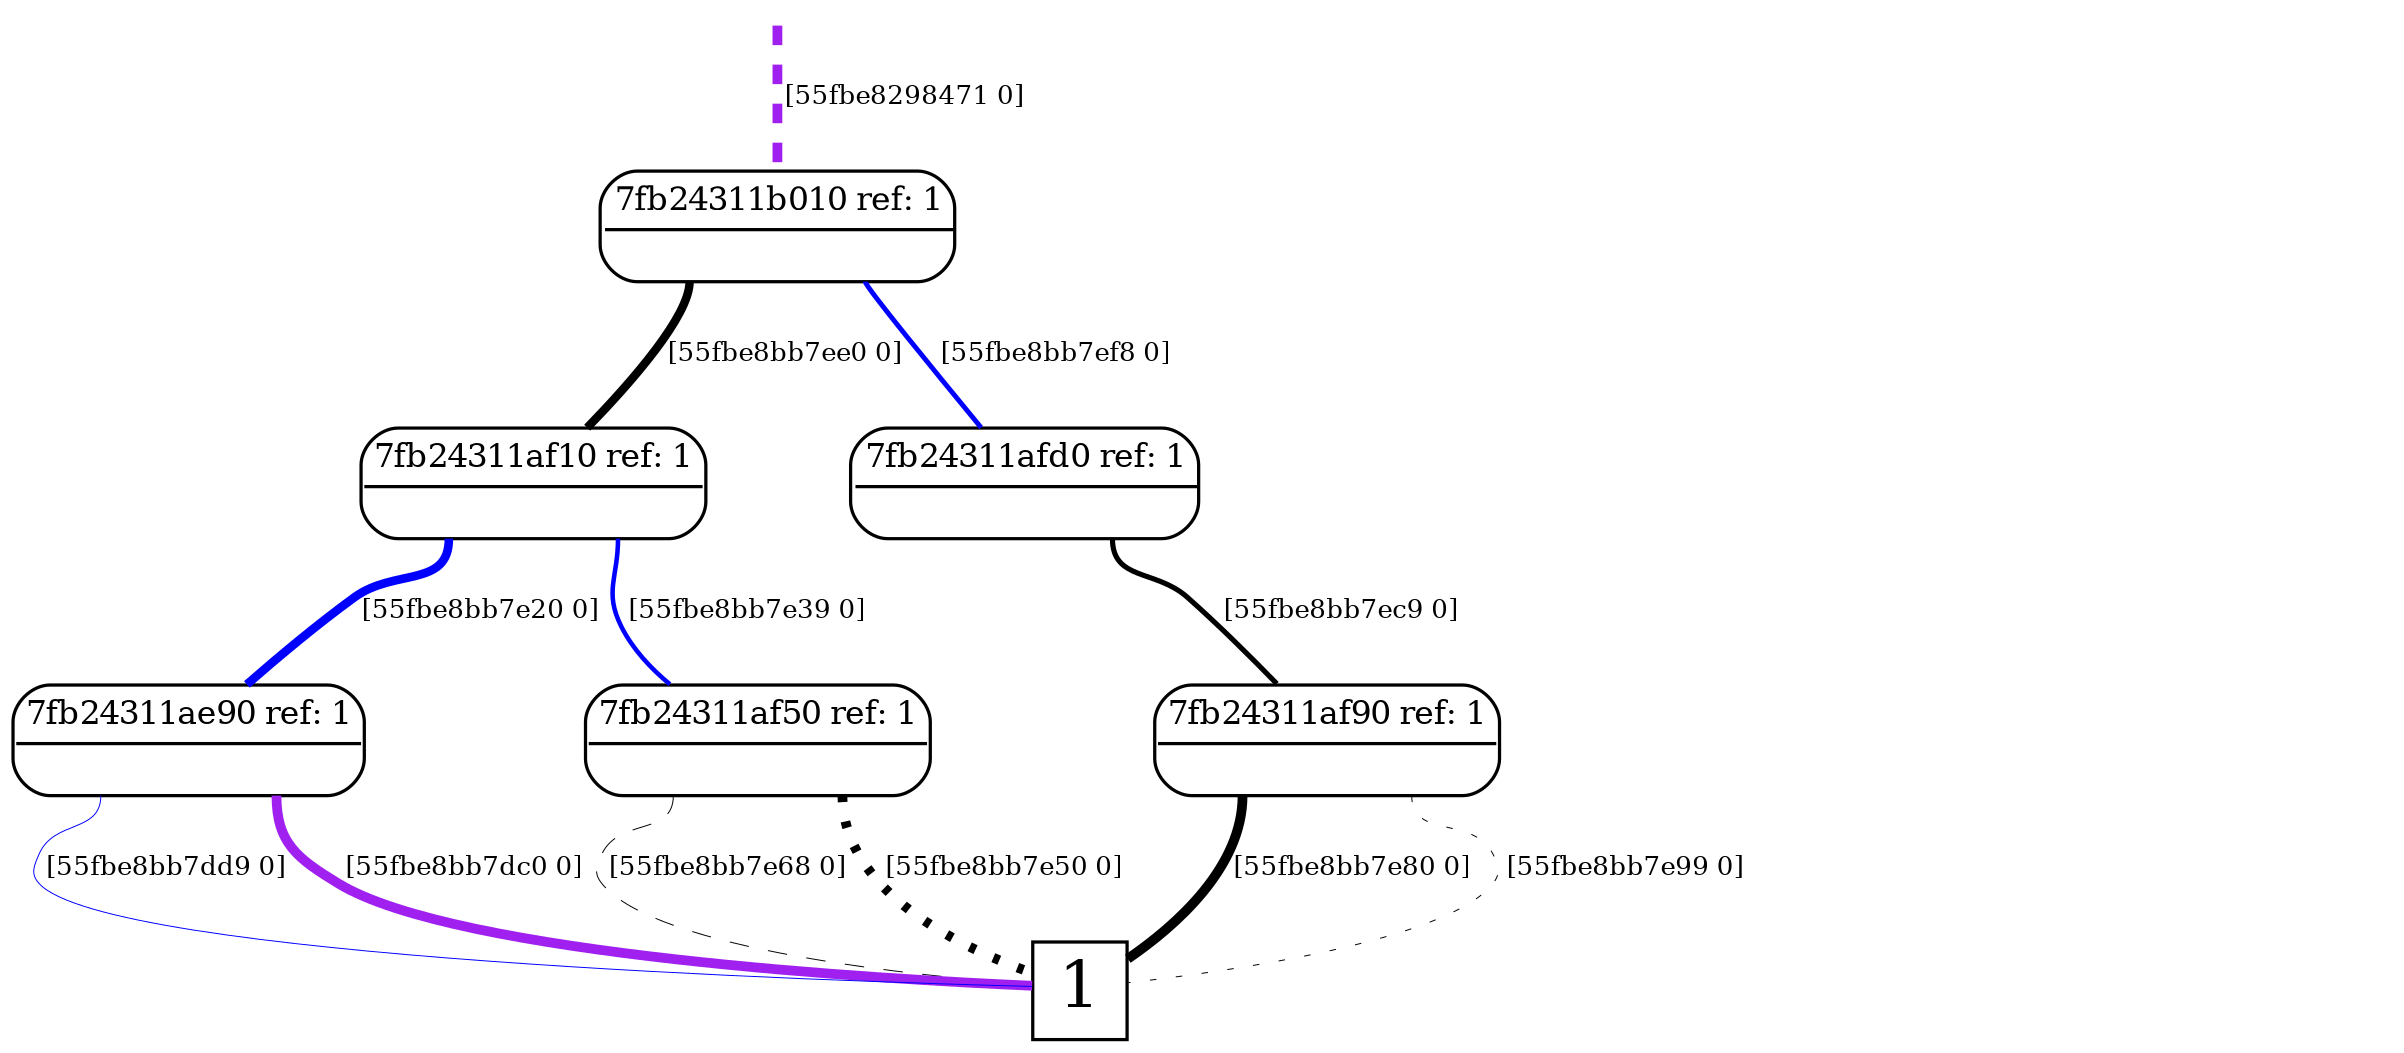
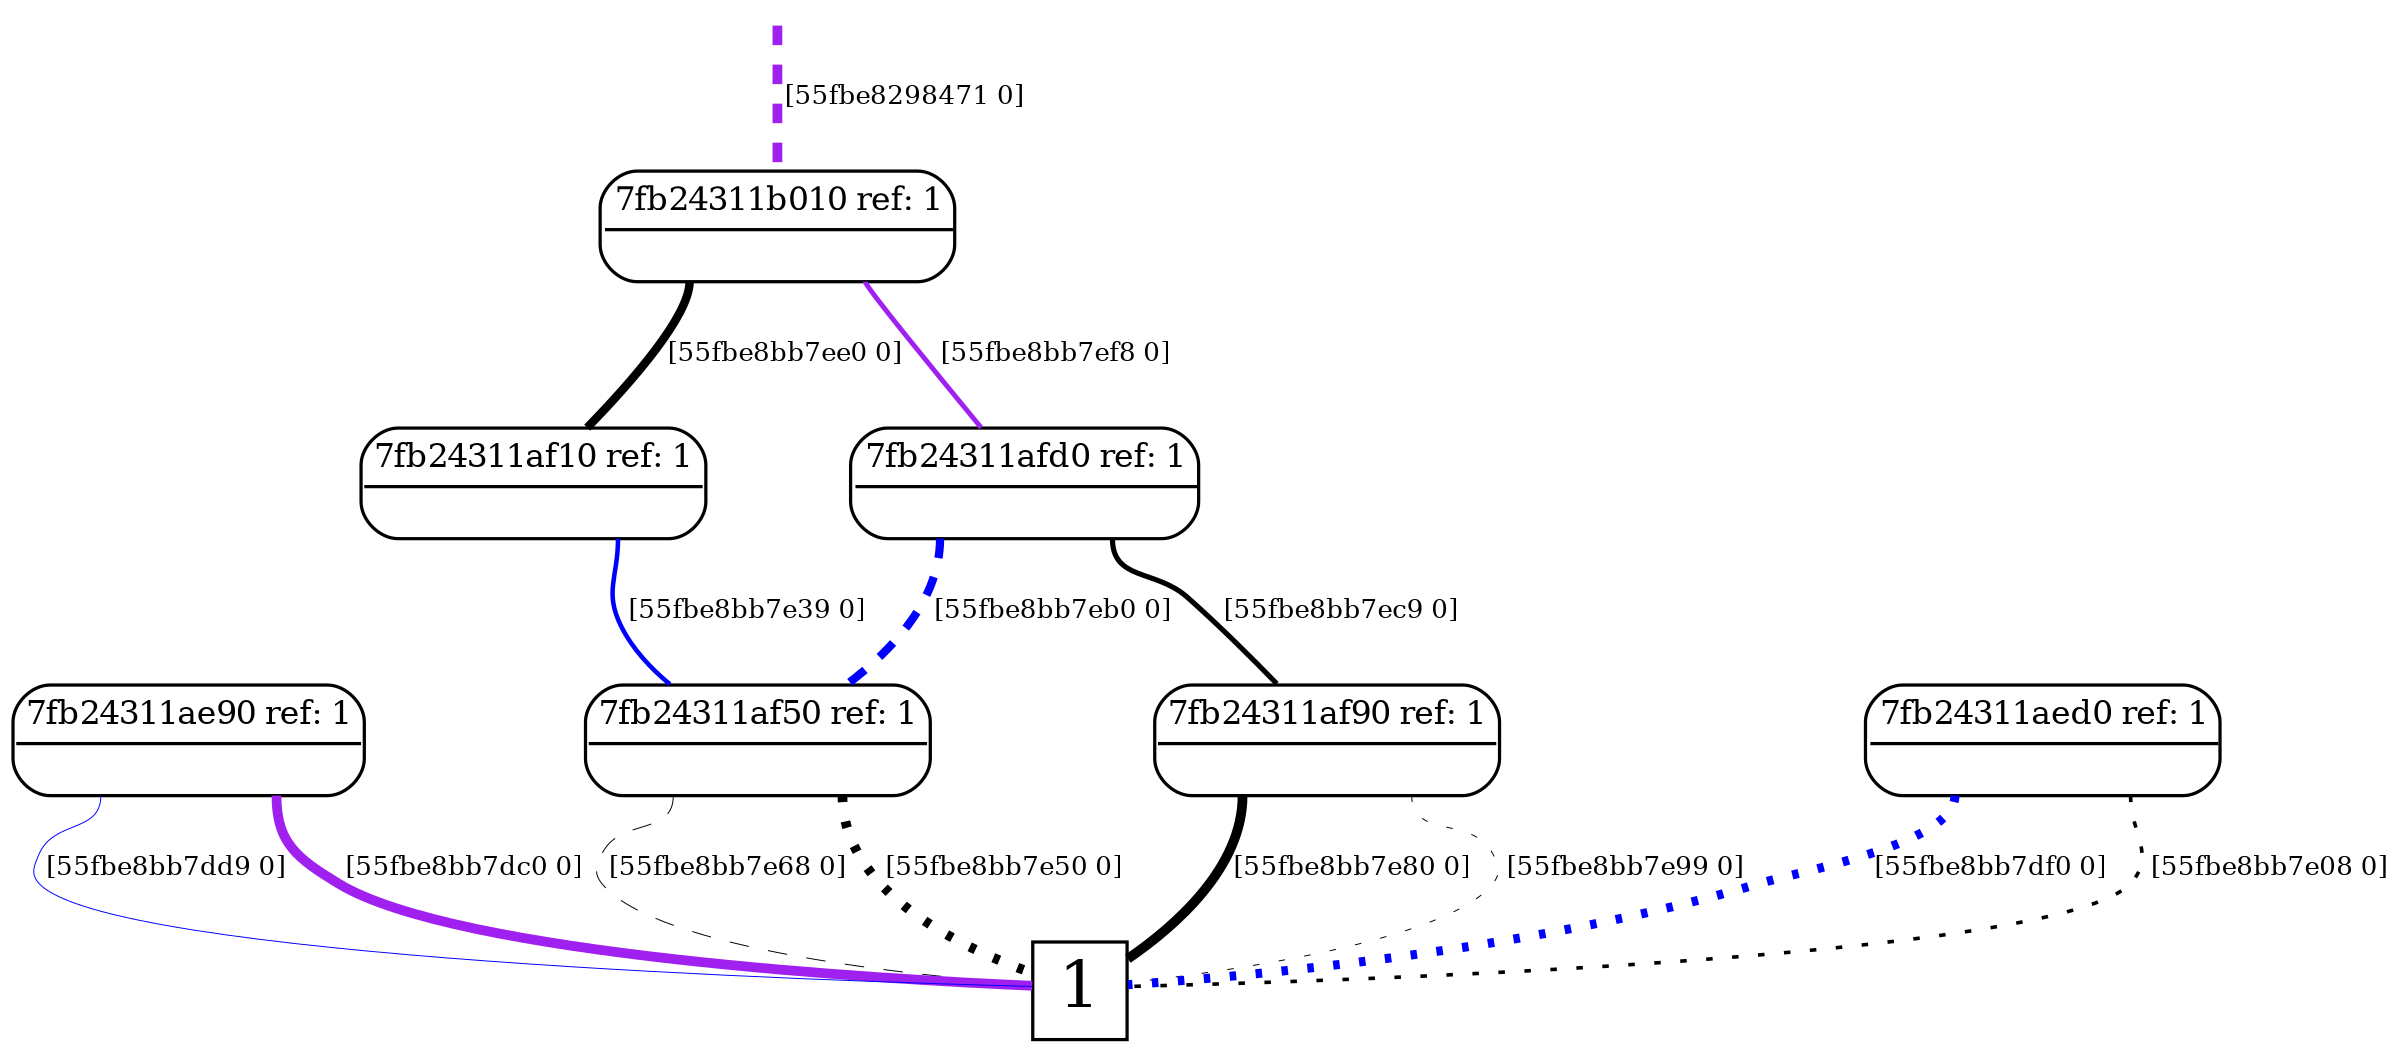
(922, 355) -> (922, 355)
(347, 603) -> none
none -> (910, 622)
none -> (2043, 740)
